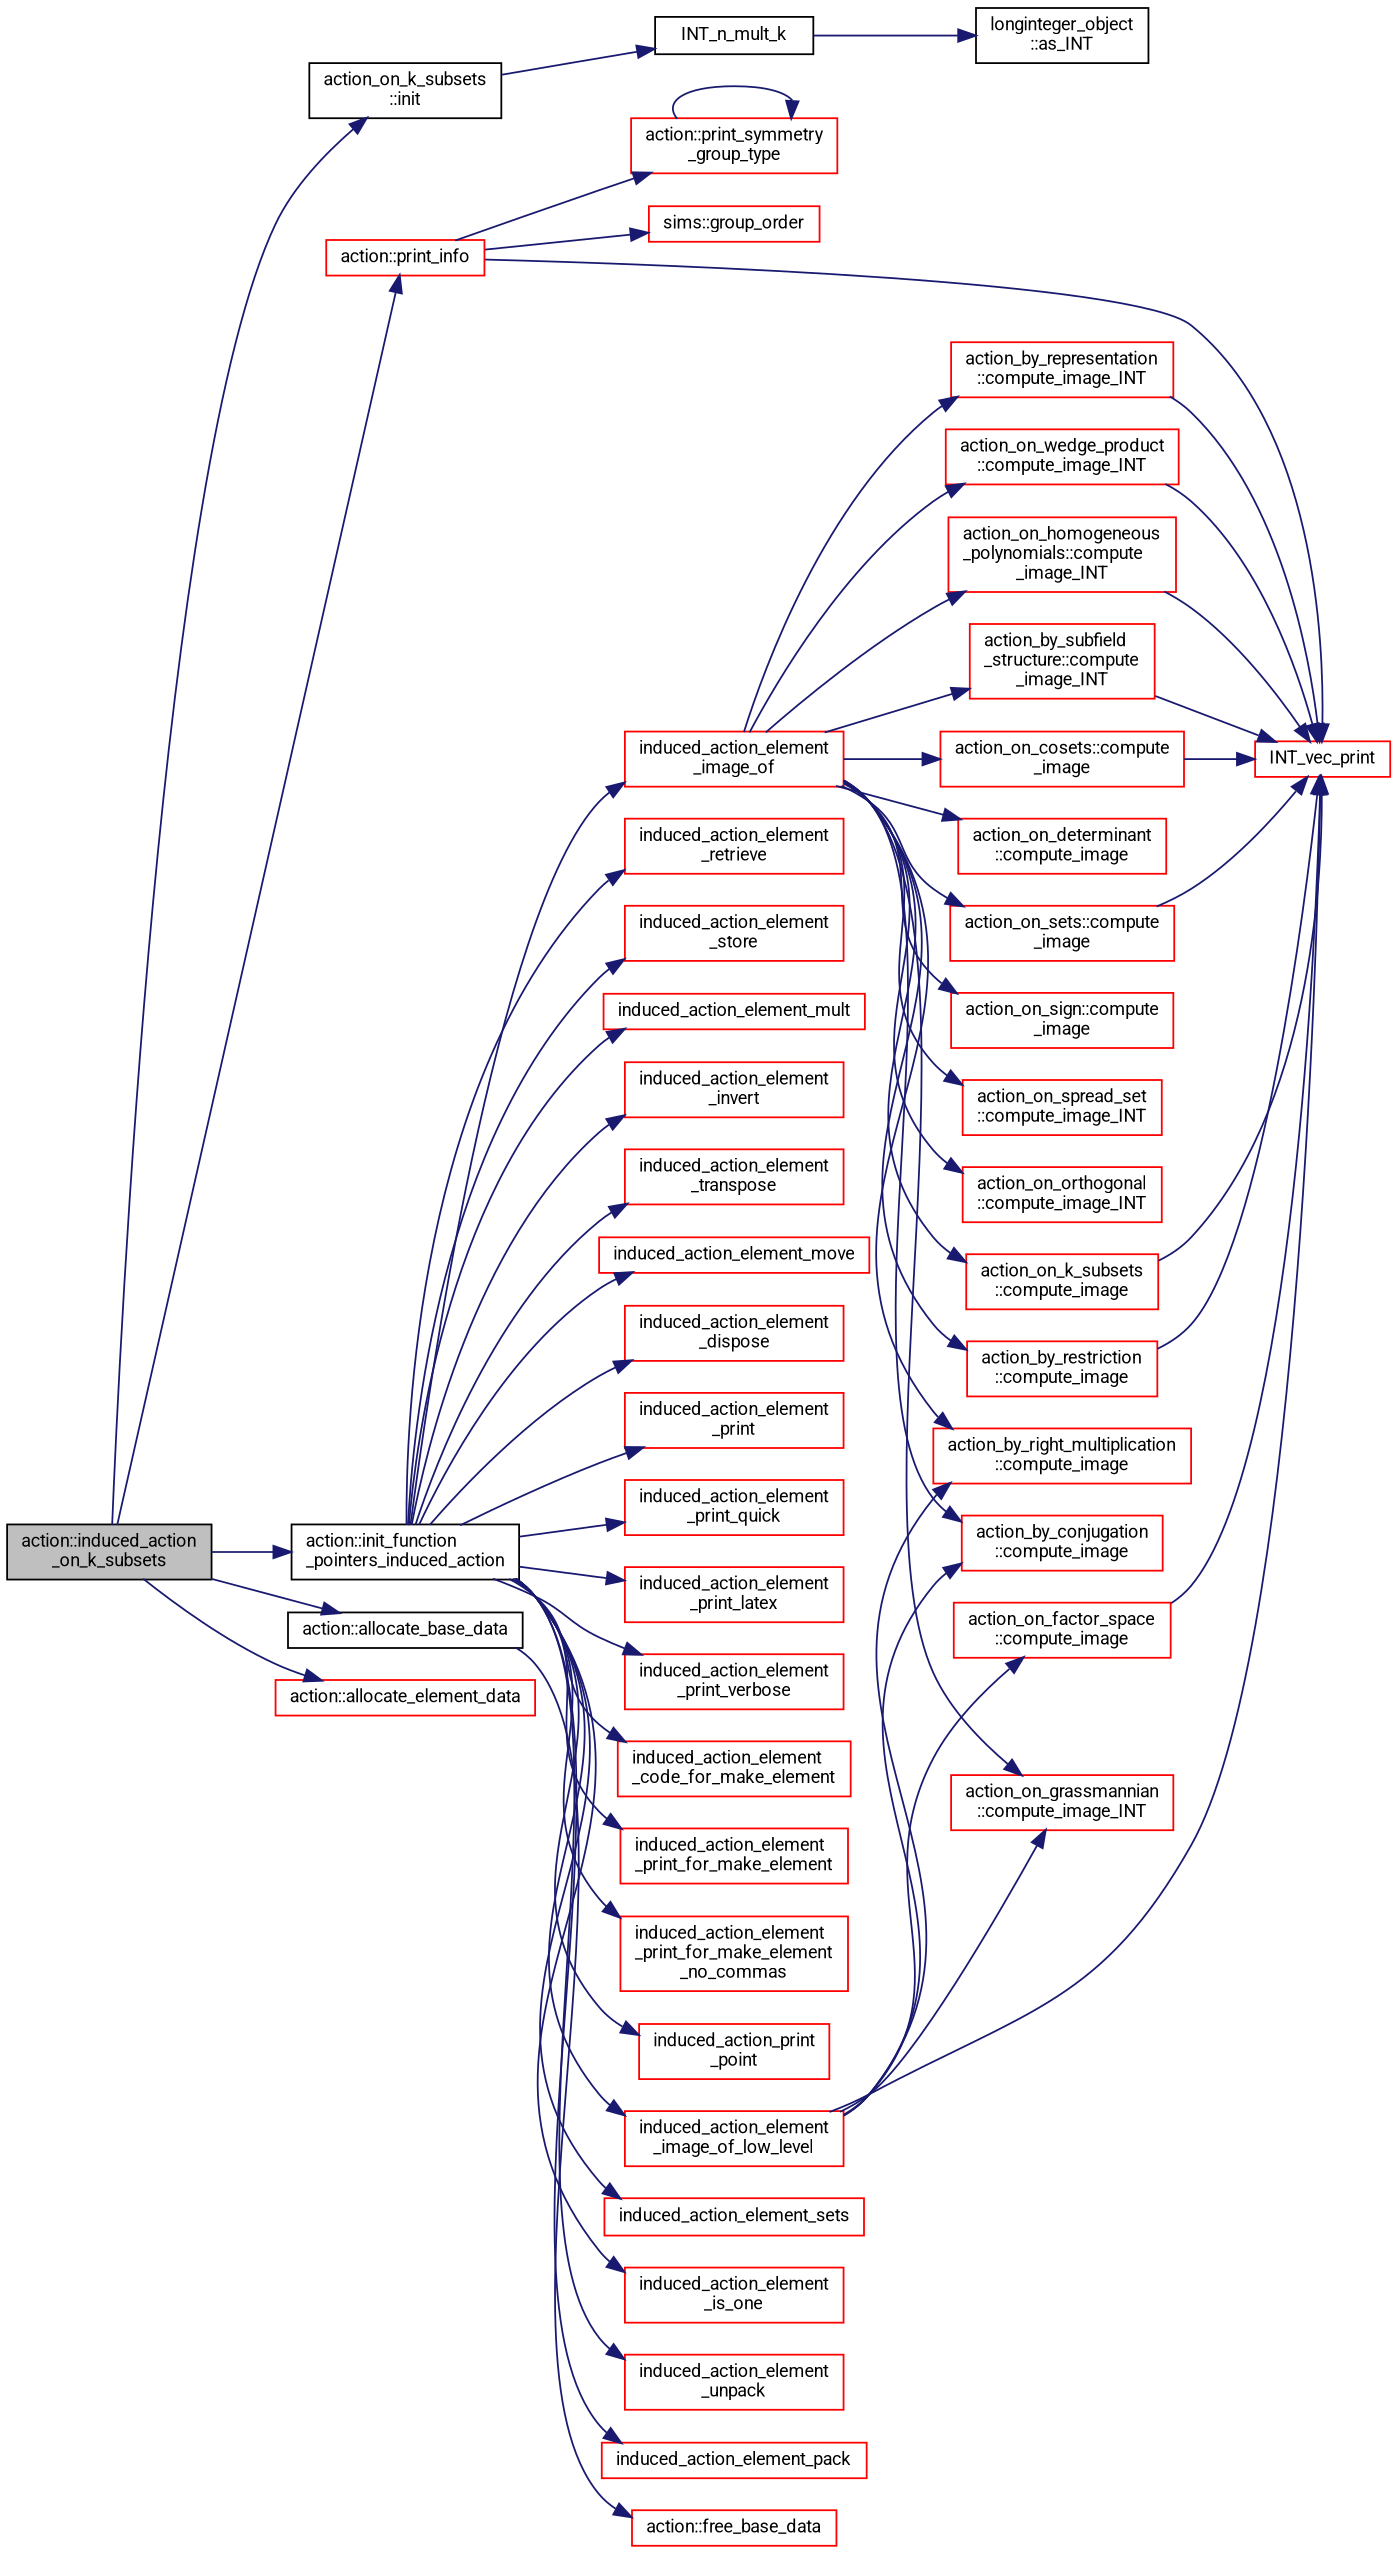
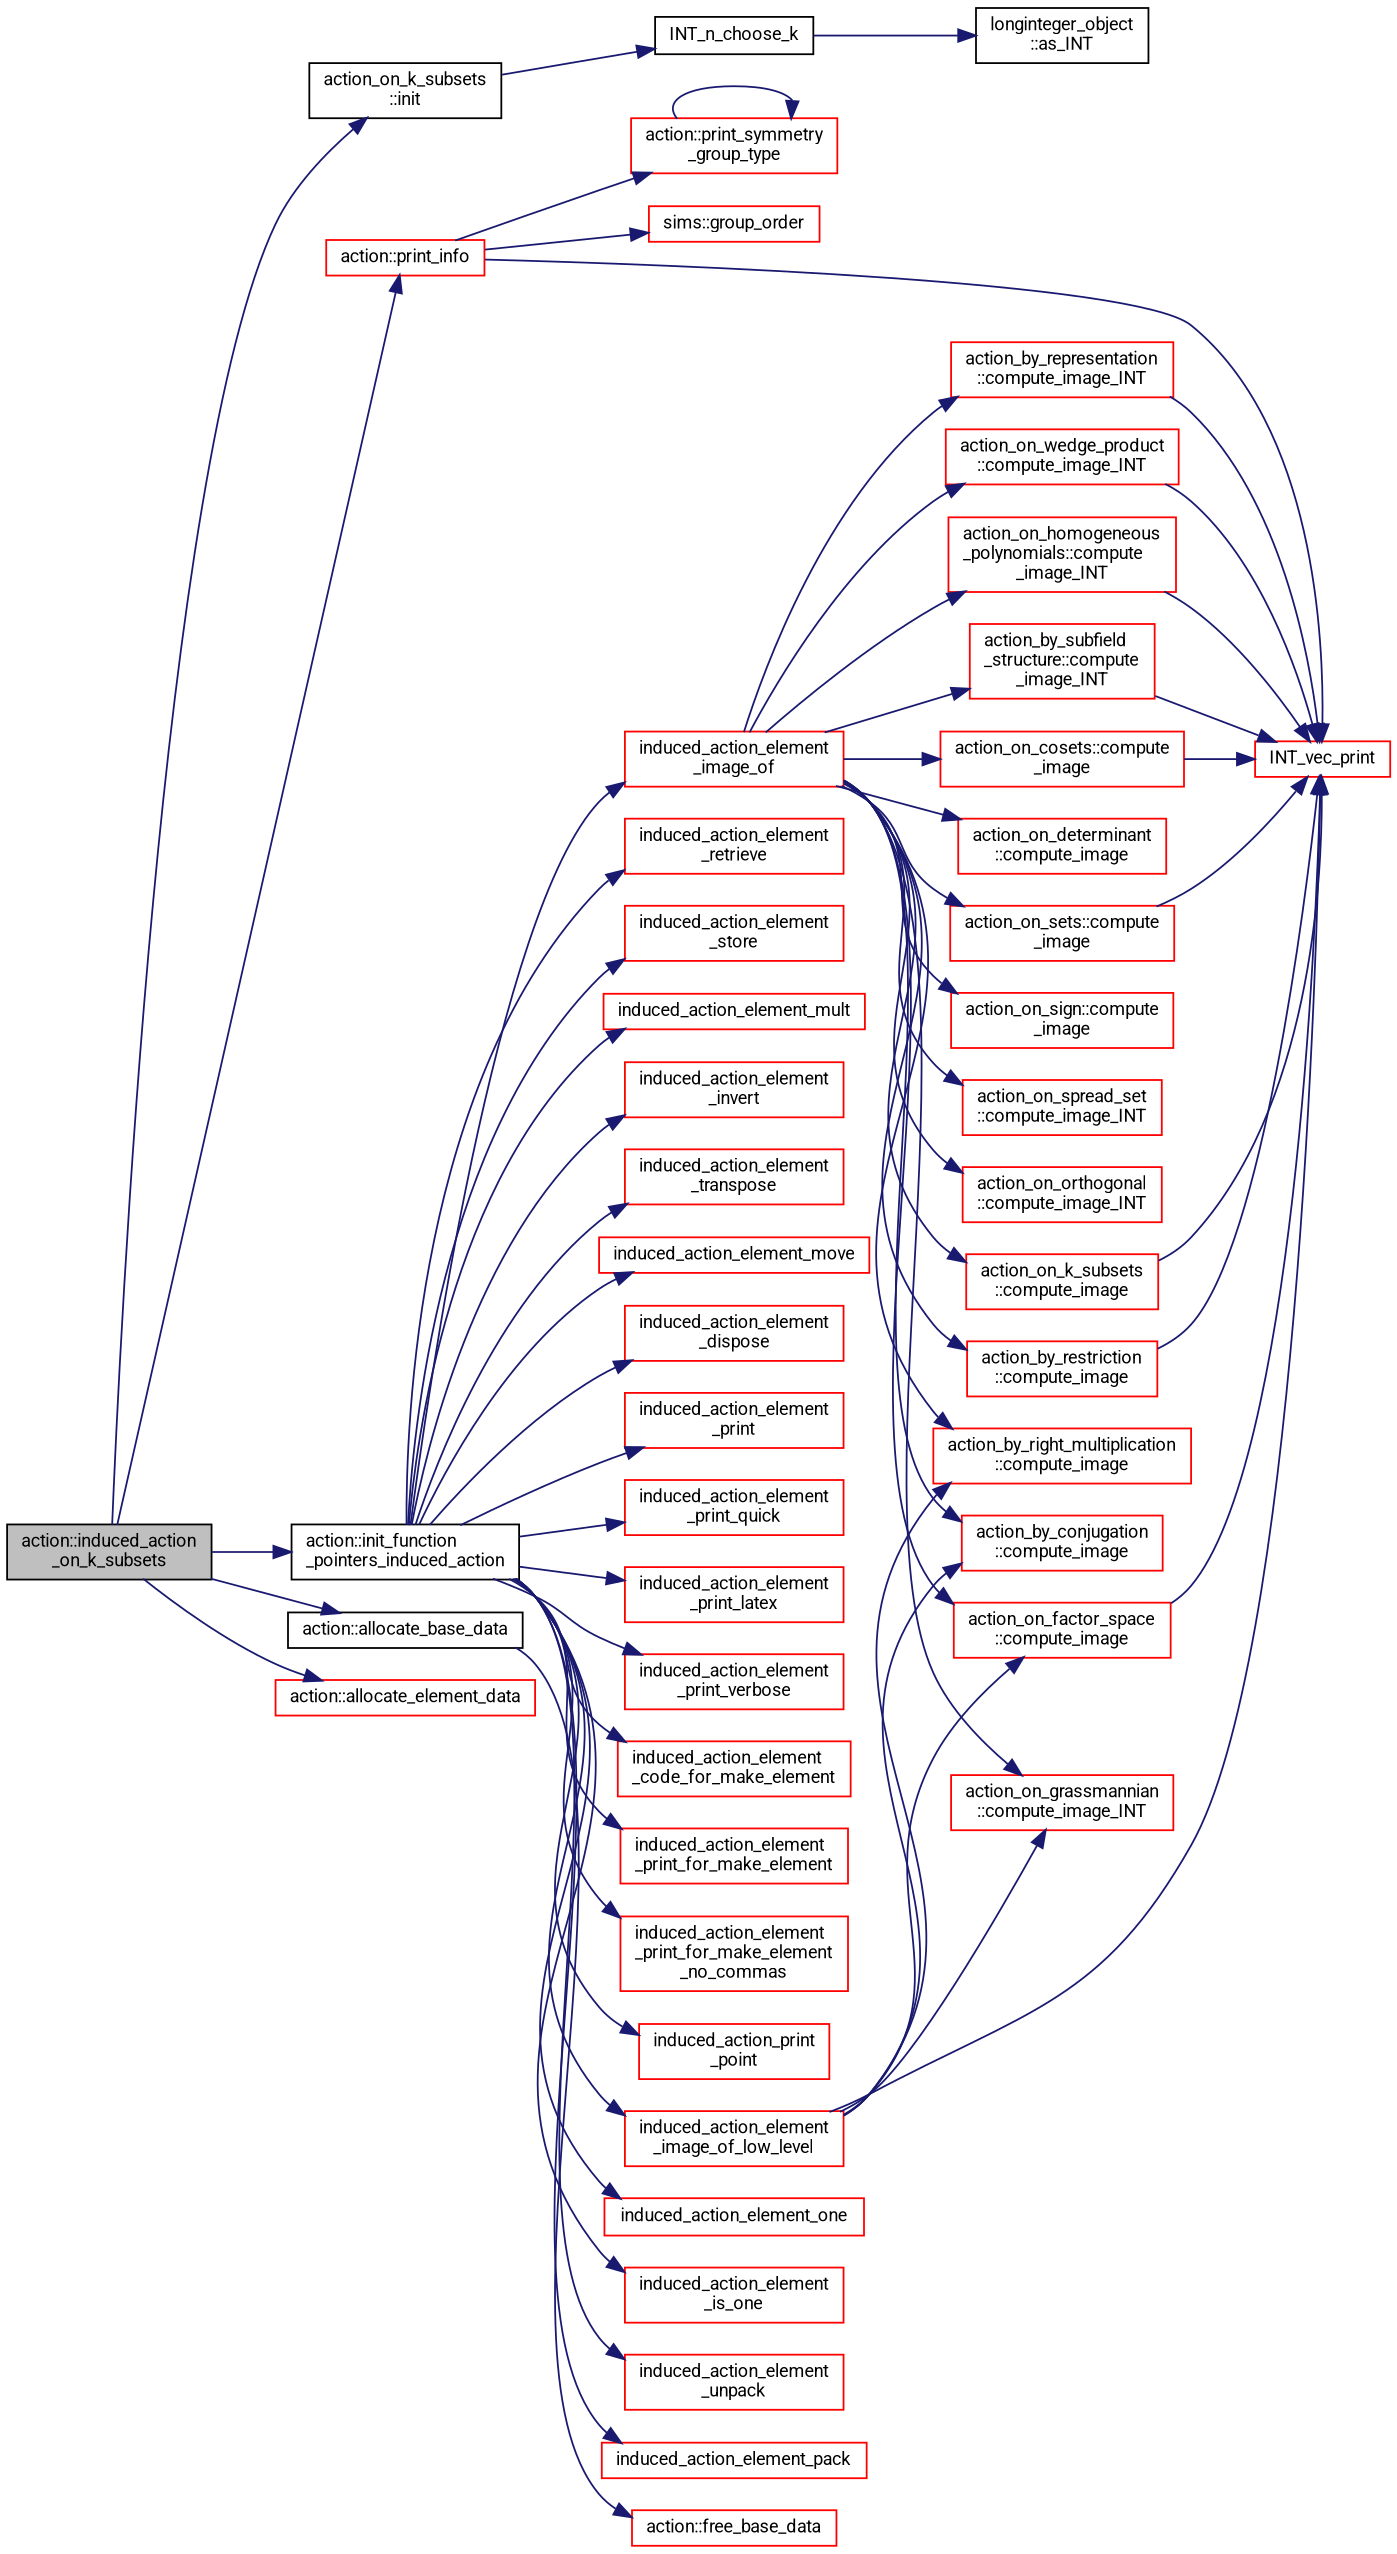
(734, 36) -> (734, 36)
none -> (903, 1182)
(734, 2217) -> (734, 2217)
